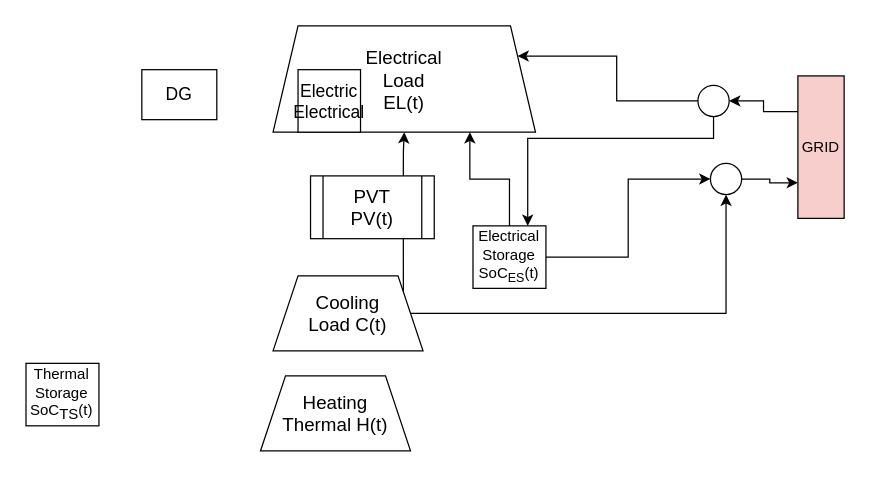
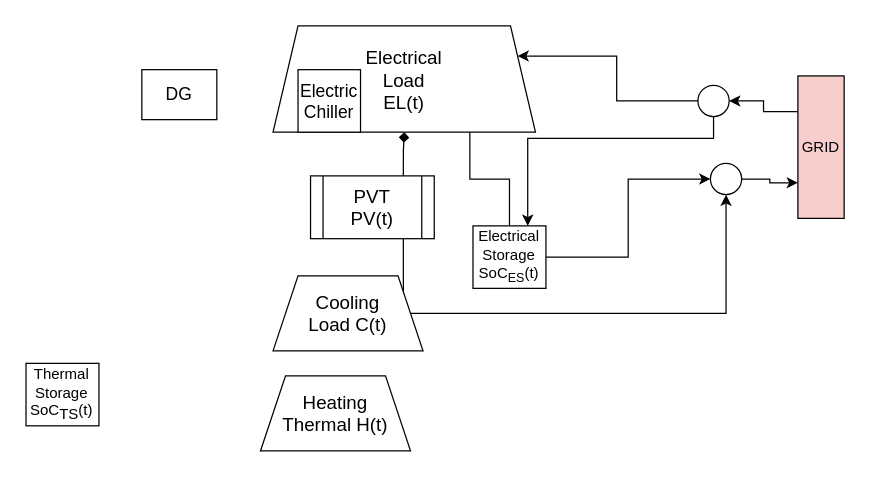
(329, 101) -> (329, 101)
(404, 142) -> (404, 143)
(470, 142) -> (470, 138)
